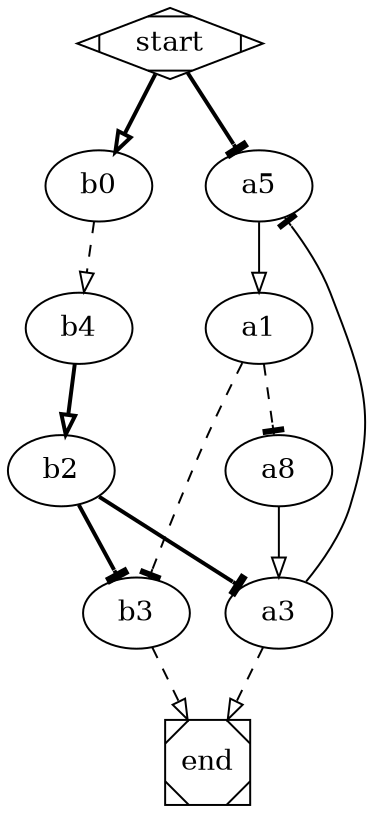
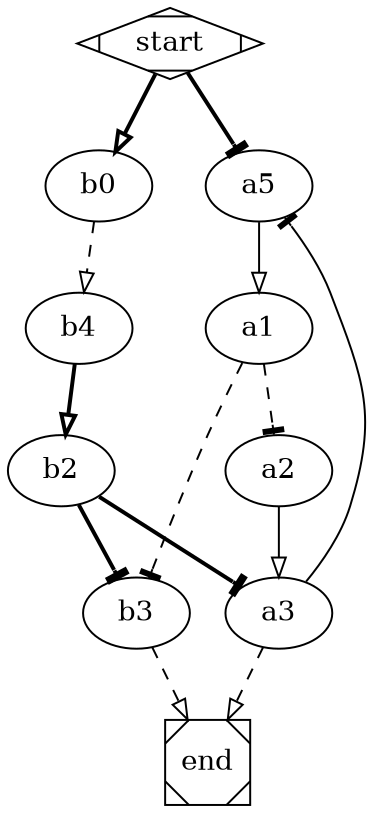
(279, 471) -> (279, 471)
